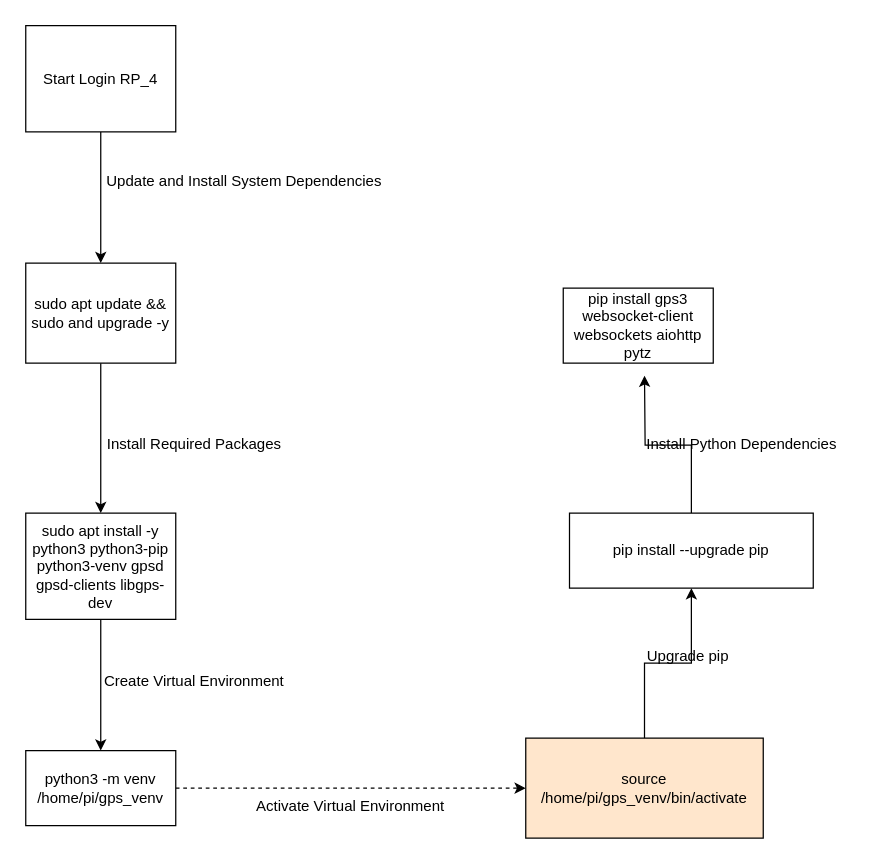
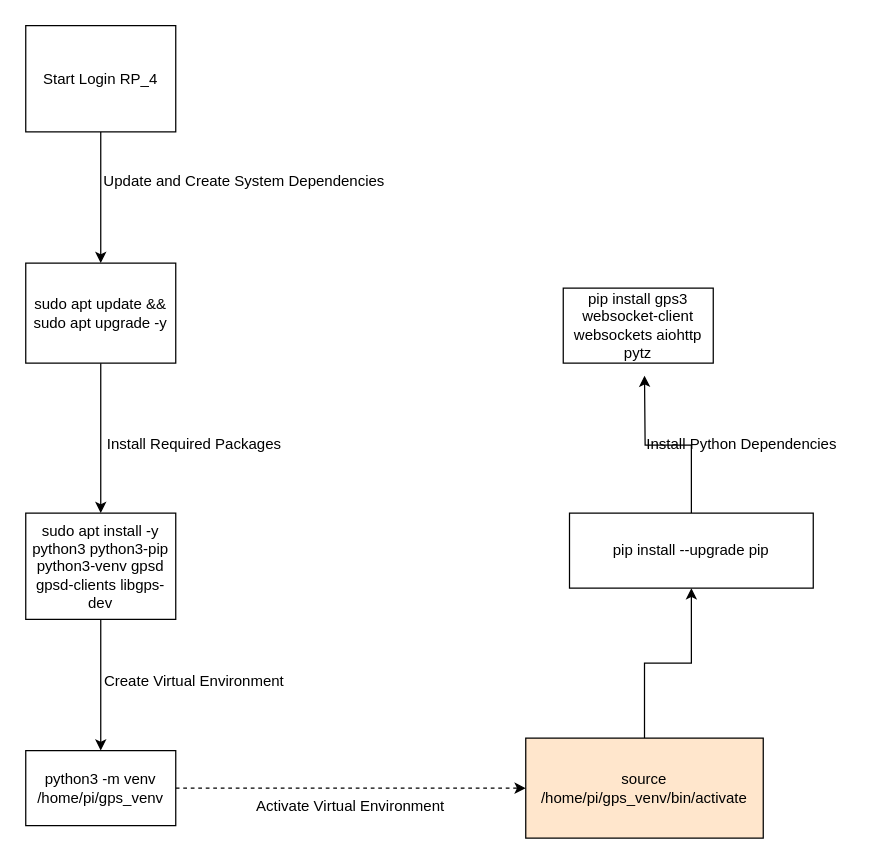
(244, 182) -> (244, 182)
(101, 313) -> (101, 313)
(688, 657) -> none
